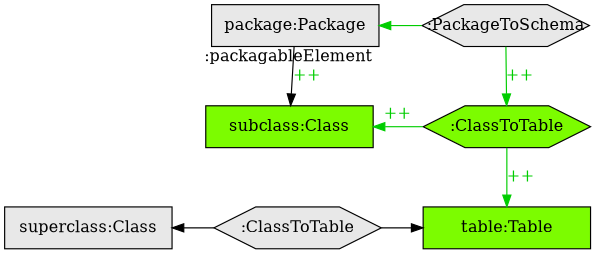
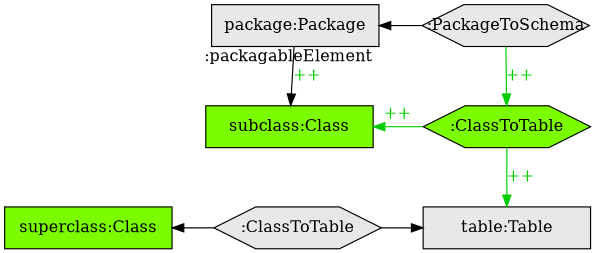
(406, 26) -> (406, 26)
(88, 228) -> (88, 228)
(507, 228) -> (507, 228)
